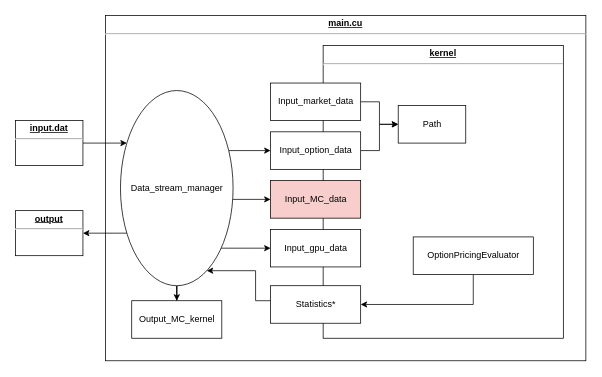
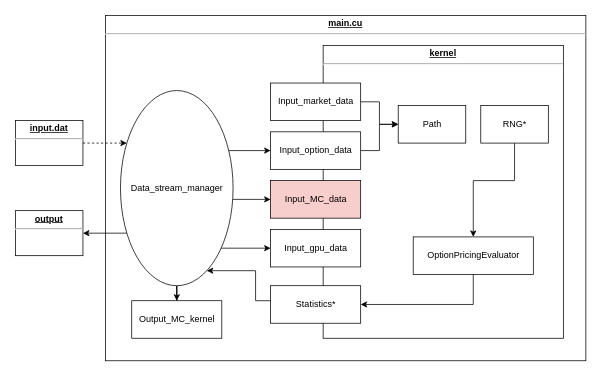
none -> (514, 124)
(101, 143) -> (101, 143)
none -> (487, 180)
